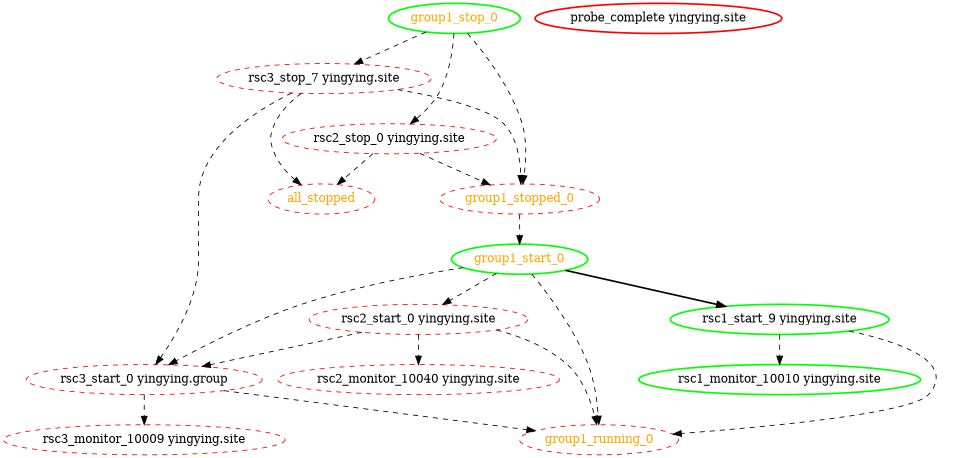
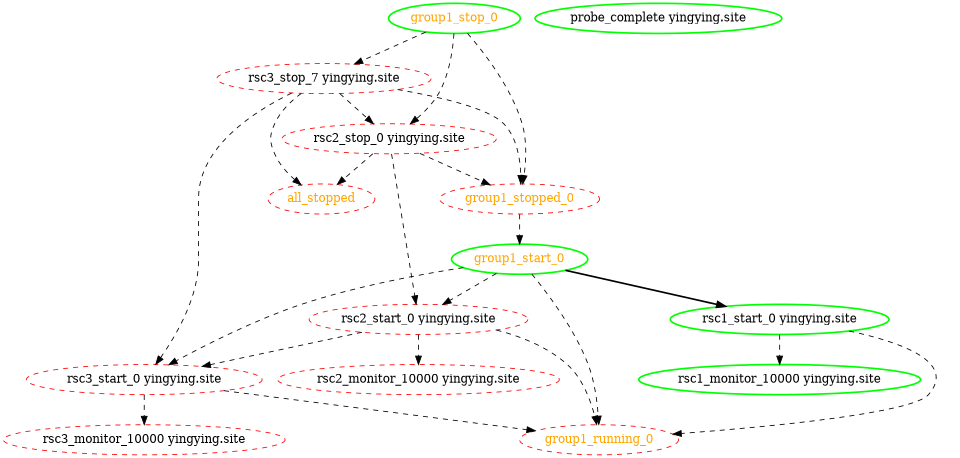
(658, 18) -> (658, 18)
none -> (353, 106)
none -> (403, 225)
(780, 319) -> (780, 319)
(144, 380) -> (144, 380)
(418, 380) -> (418, 380)
(780, 380) -> (780, 380)
(144, 440) -> (144, 440)
